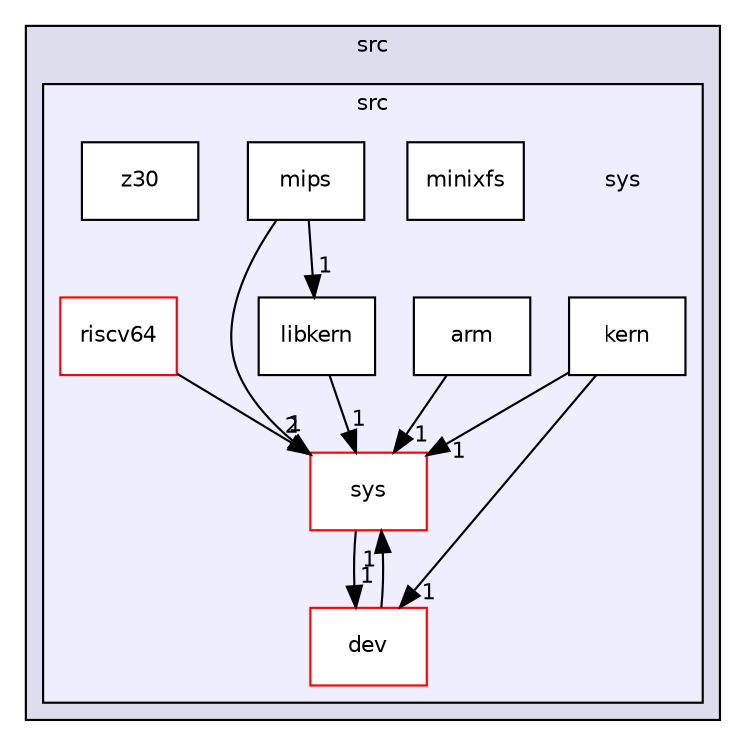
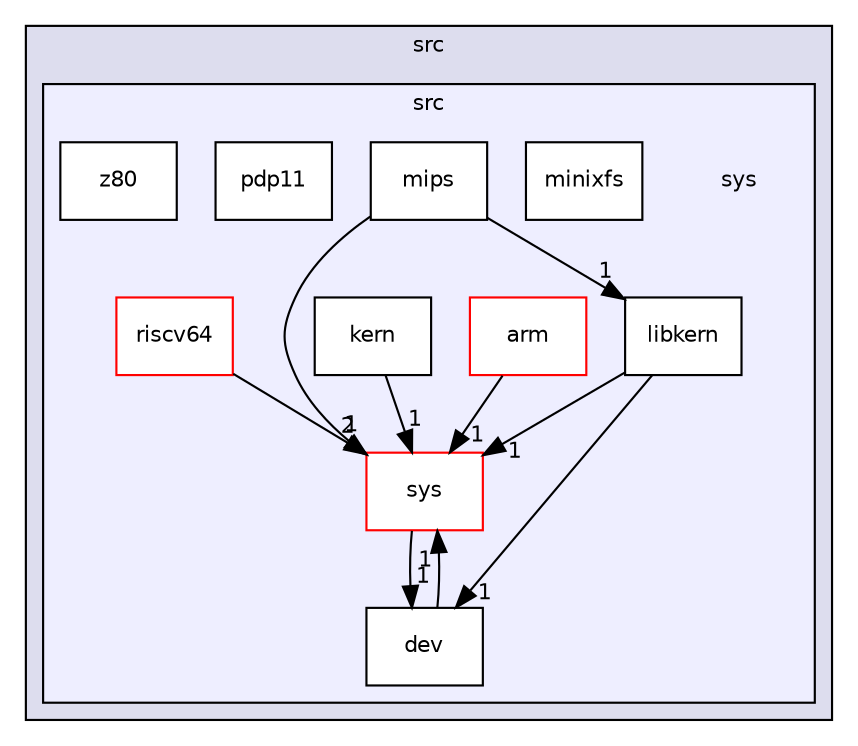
(140, 181) -> (119, 181)
none -> (274, 181)
(472, 336) -> (528, 336)
(505, 483) -> (561, 483)
(369, 647) -> (425, 647)
